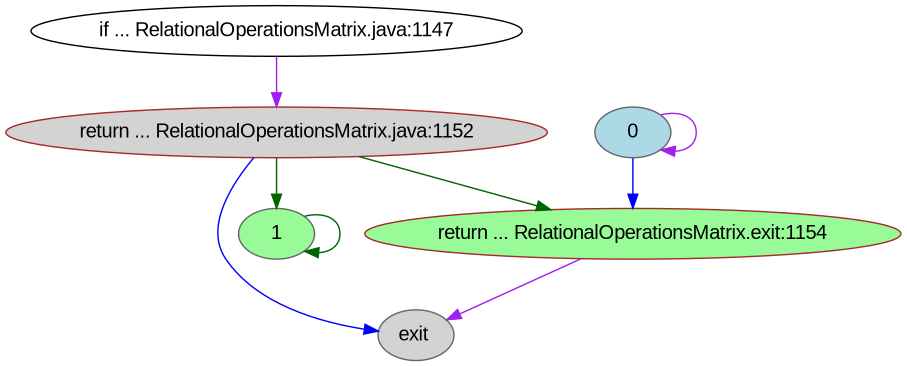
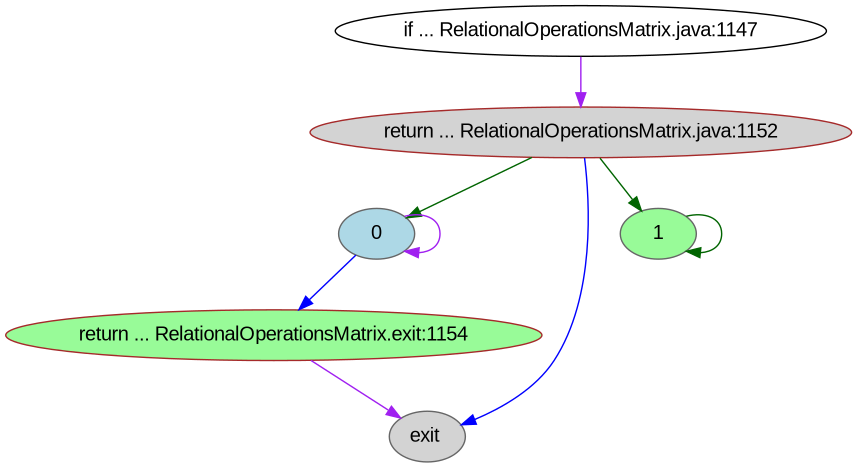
(448, 181) -> (476, 185)
